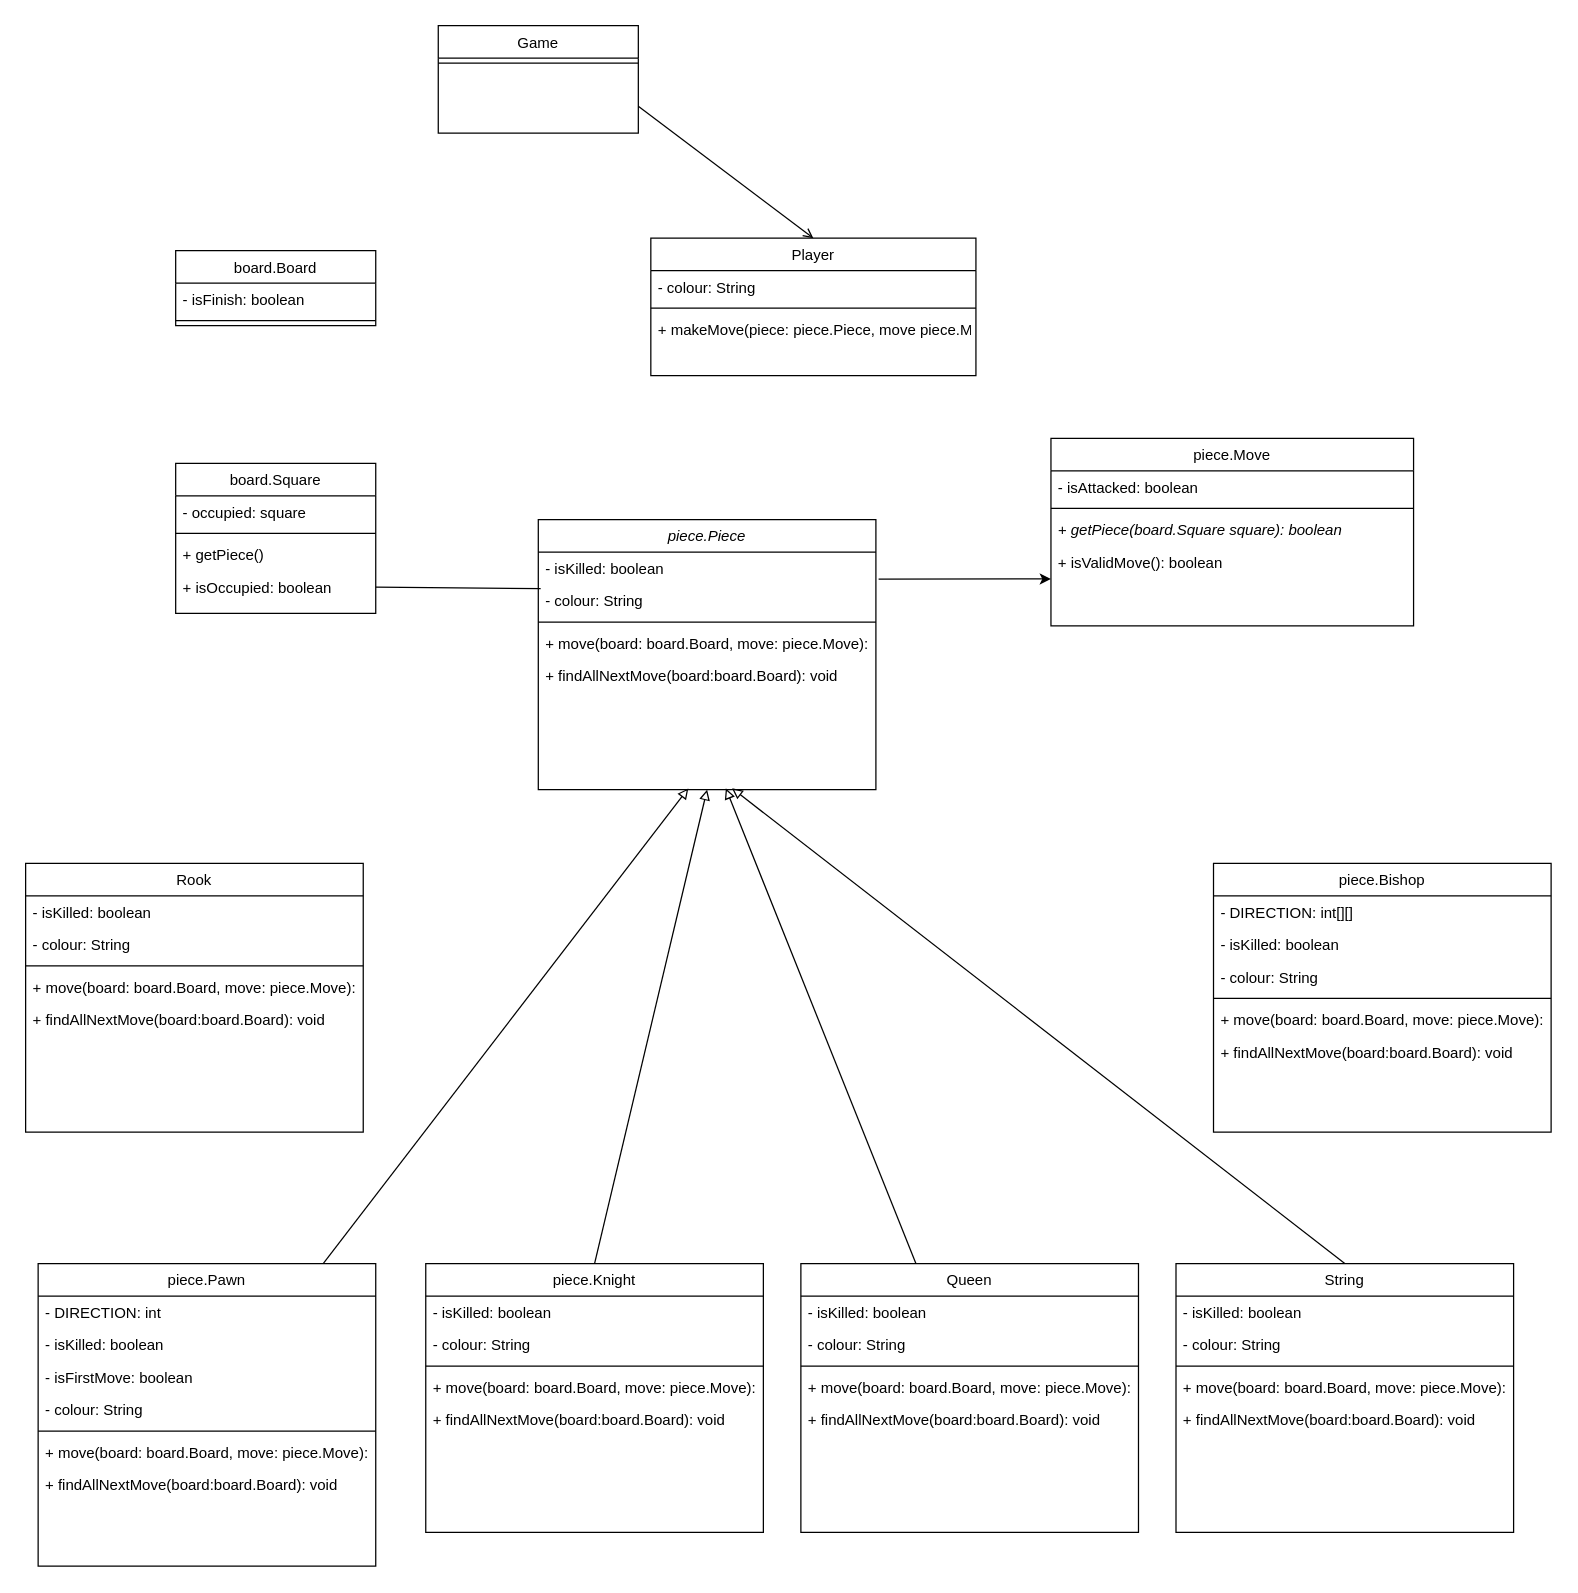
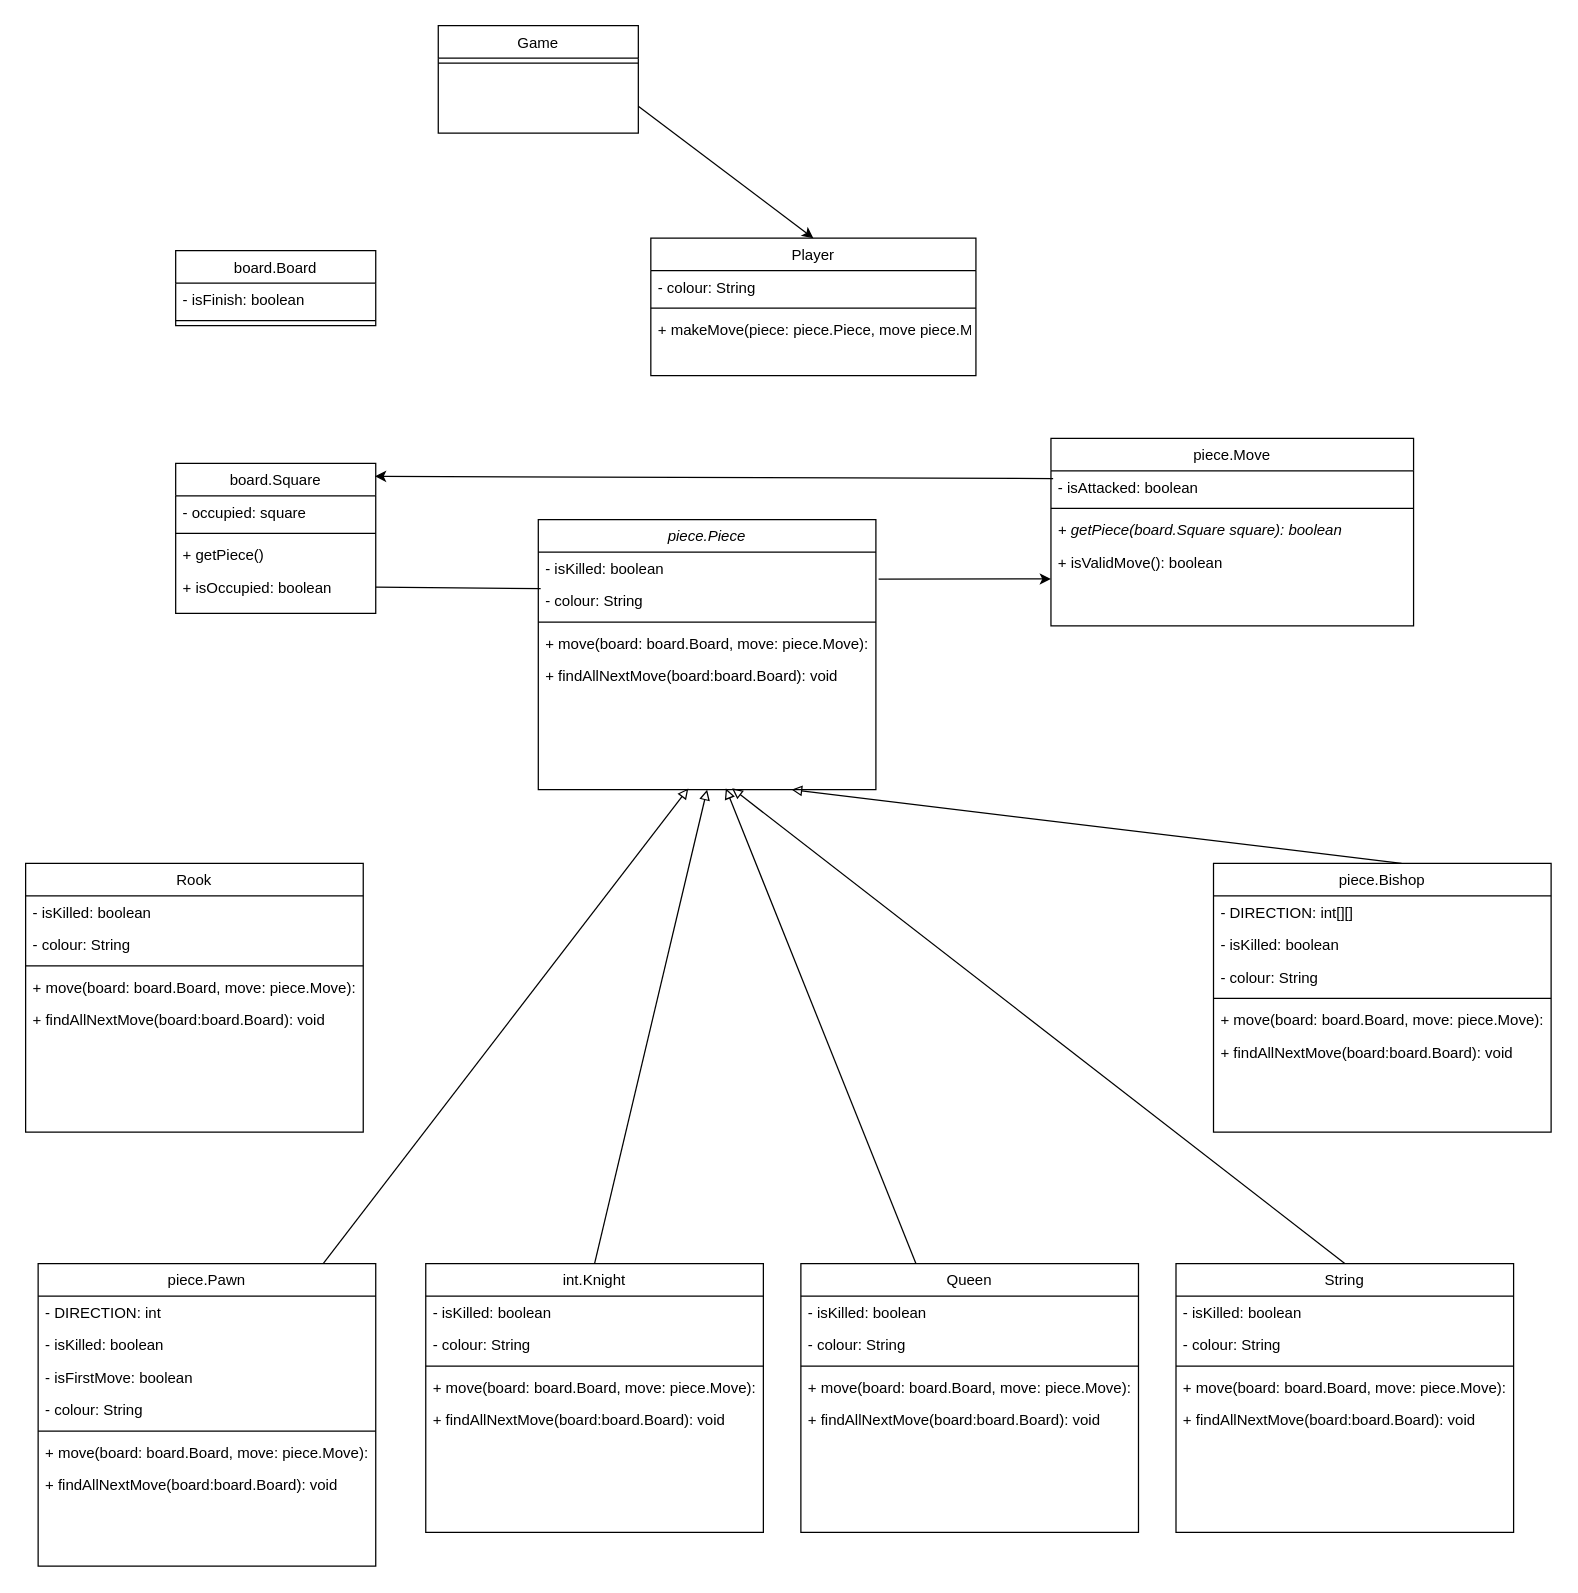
(807, 233) -> (805, 232)
none -> (718, 477)
none -> (1104, 827)
(594, 1280) -> (594, 1280)
